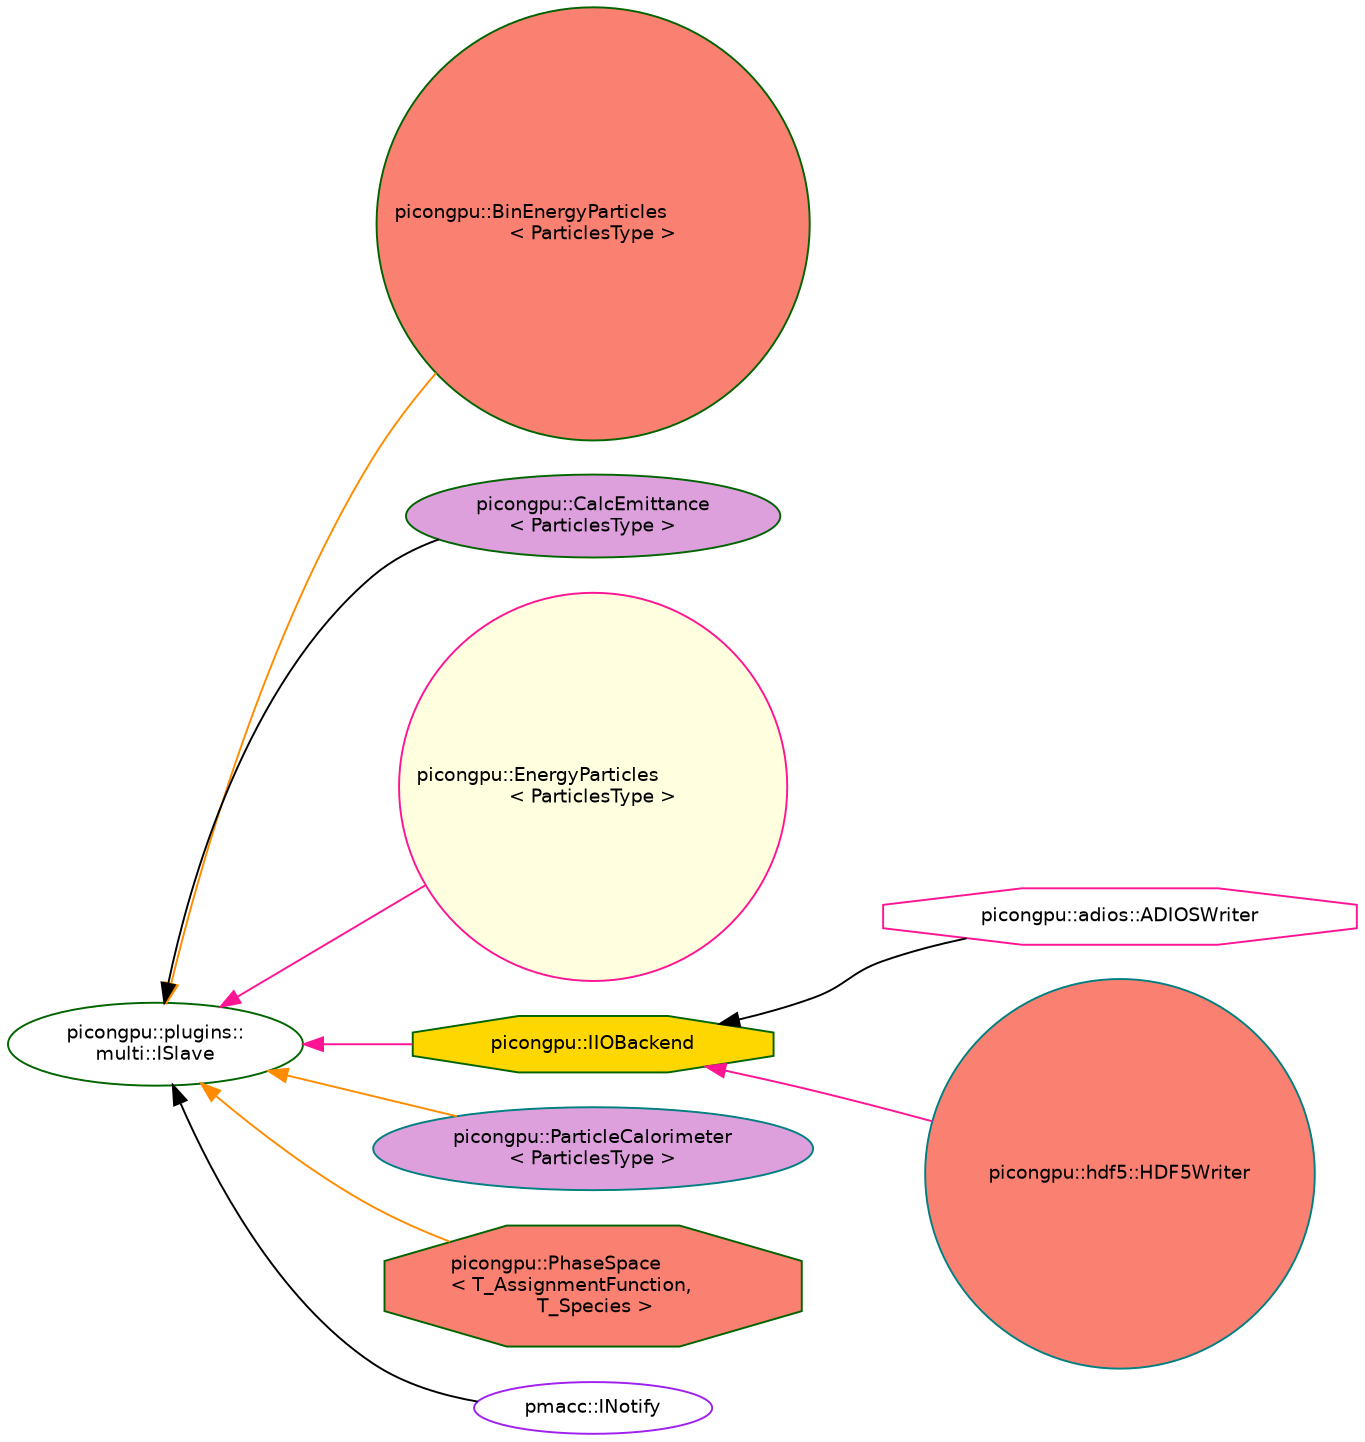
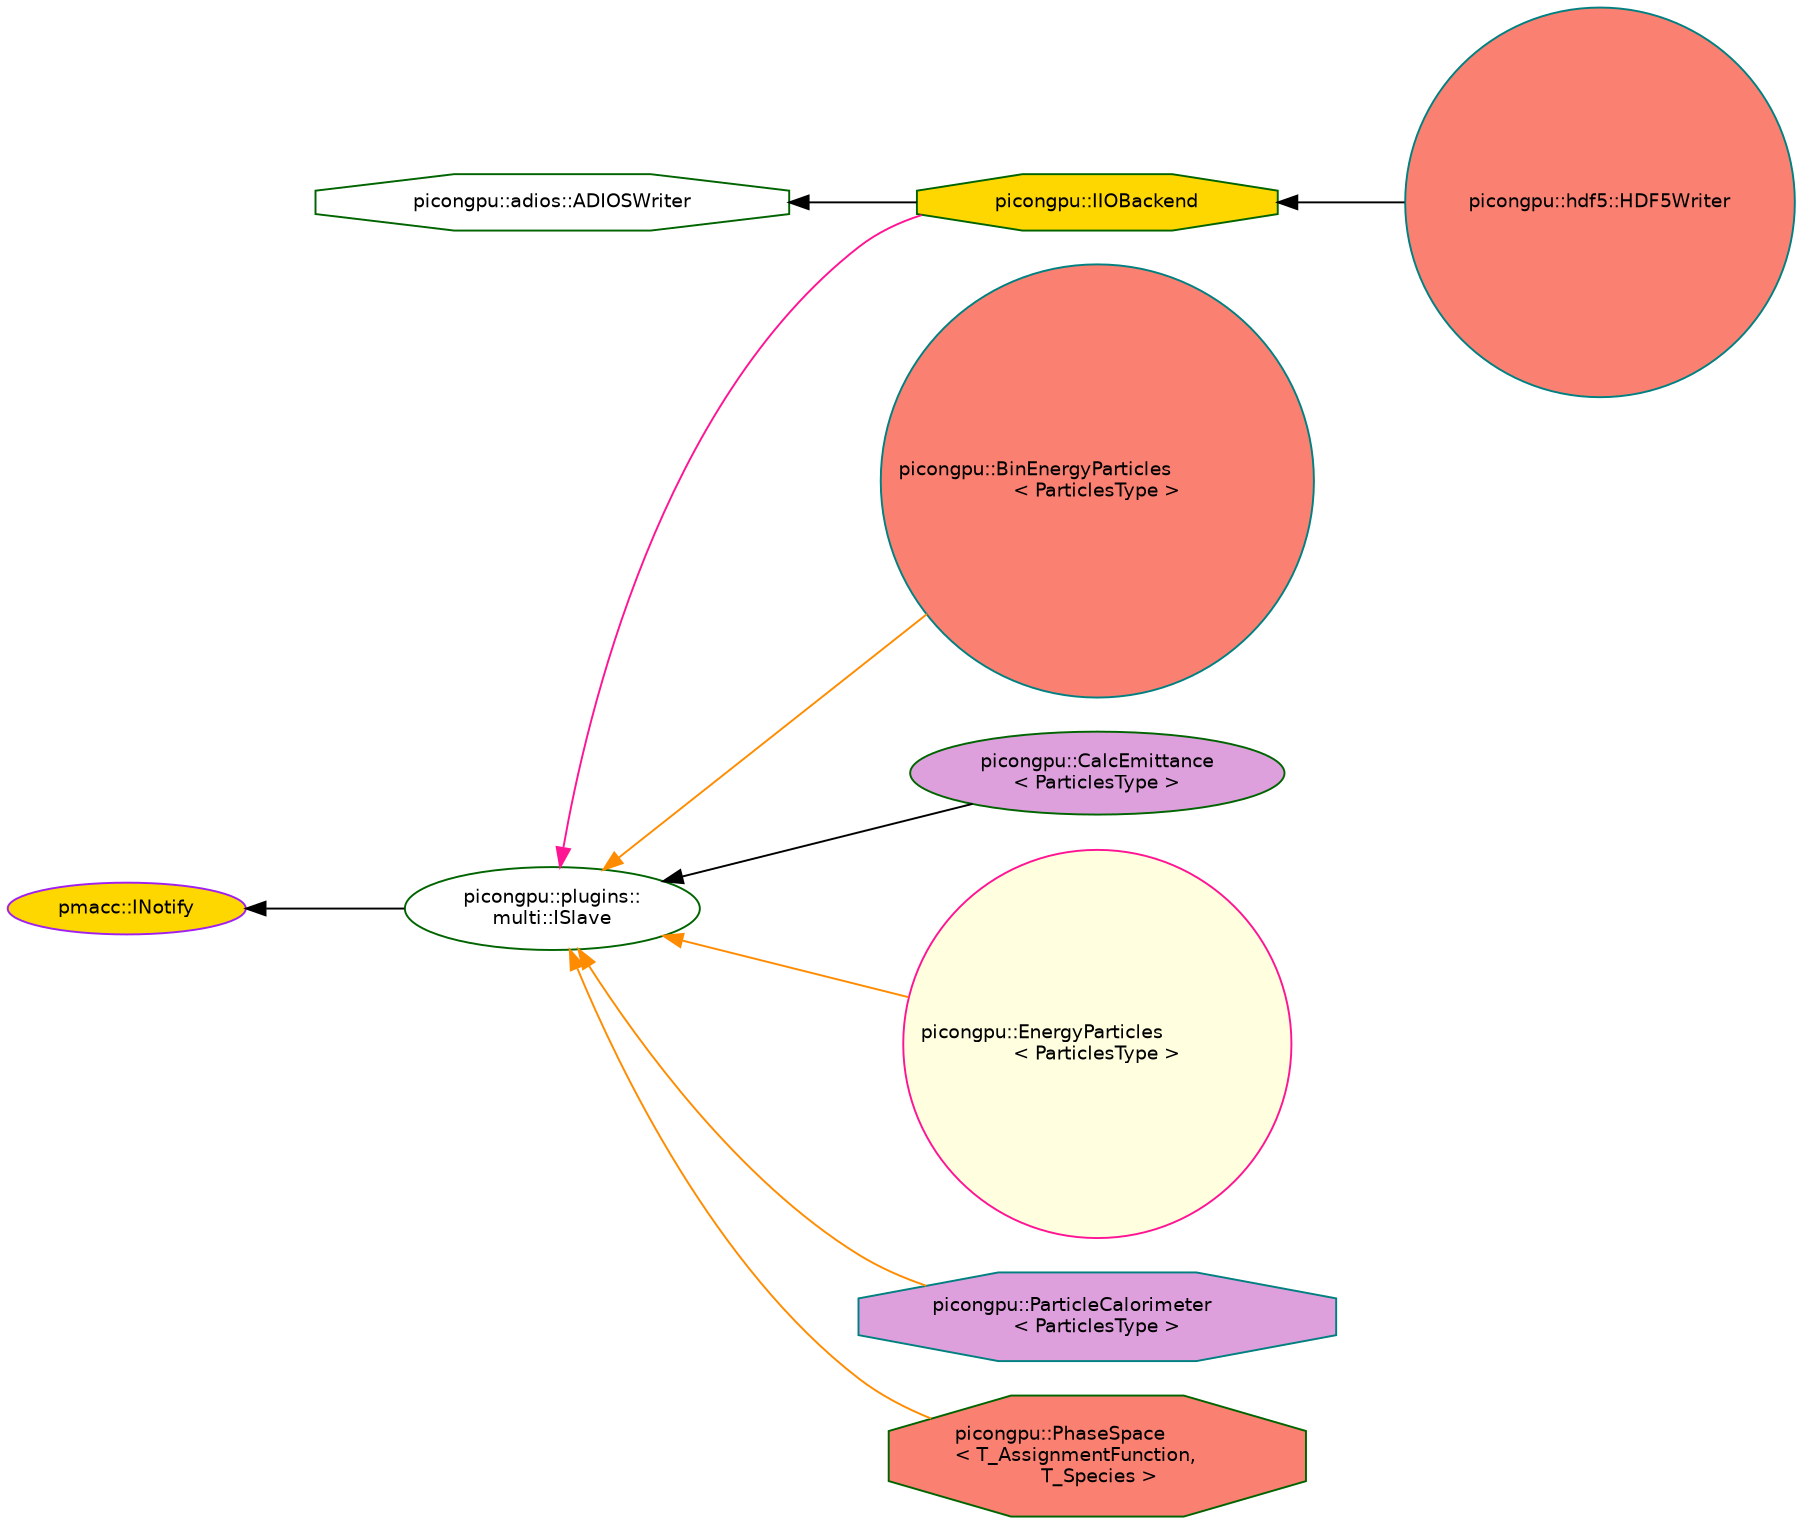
(593, 224) -> (1097, 481)
(1120, 917) -> (552, 202)
(331, 941) -> (795, 969)
(852, 977) -> (863, 202)
(829, 1094) -> (1351, 202)
(593, 1149) -> (1097, 1317)
(294, 1291) -> (335, 909)
(593, 1408) -> (127, 909)
